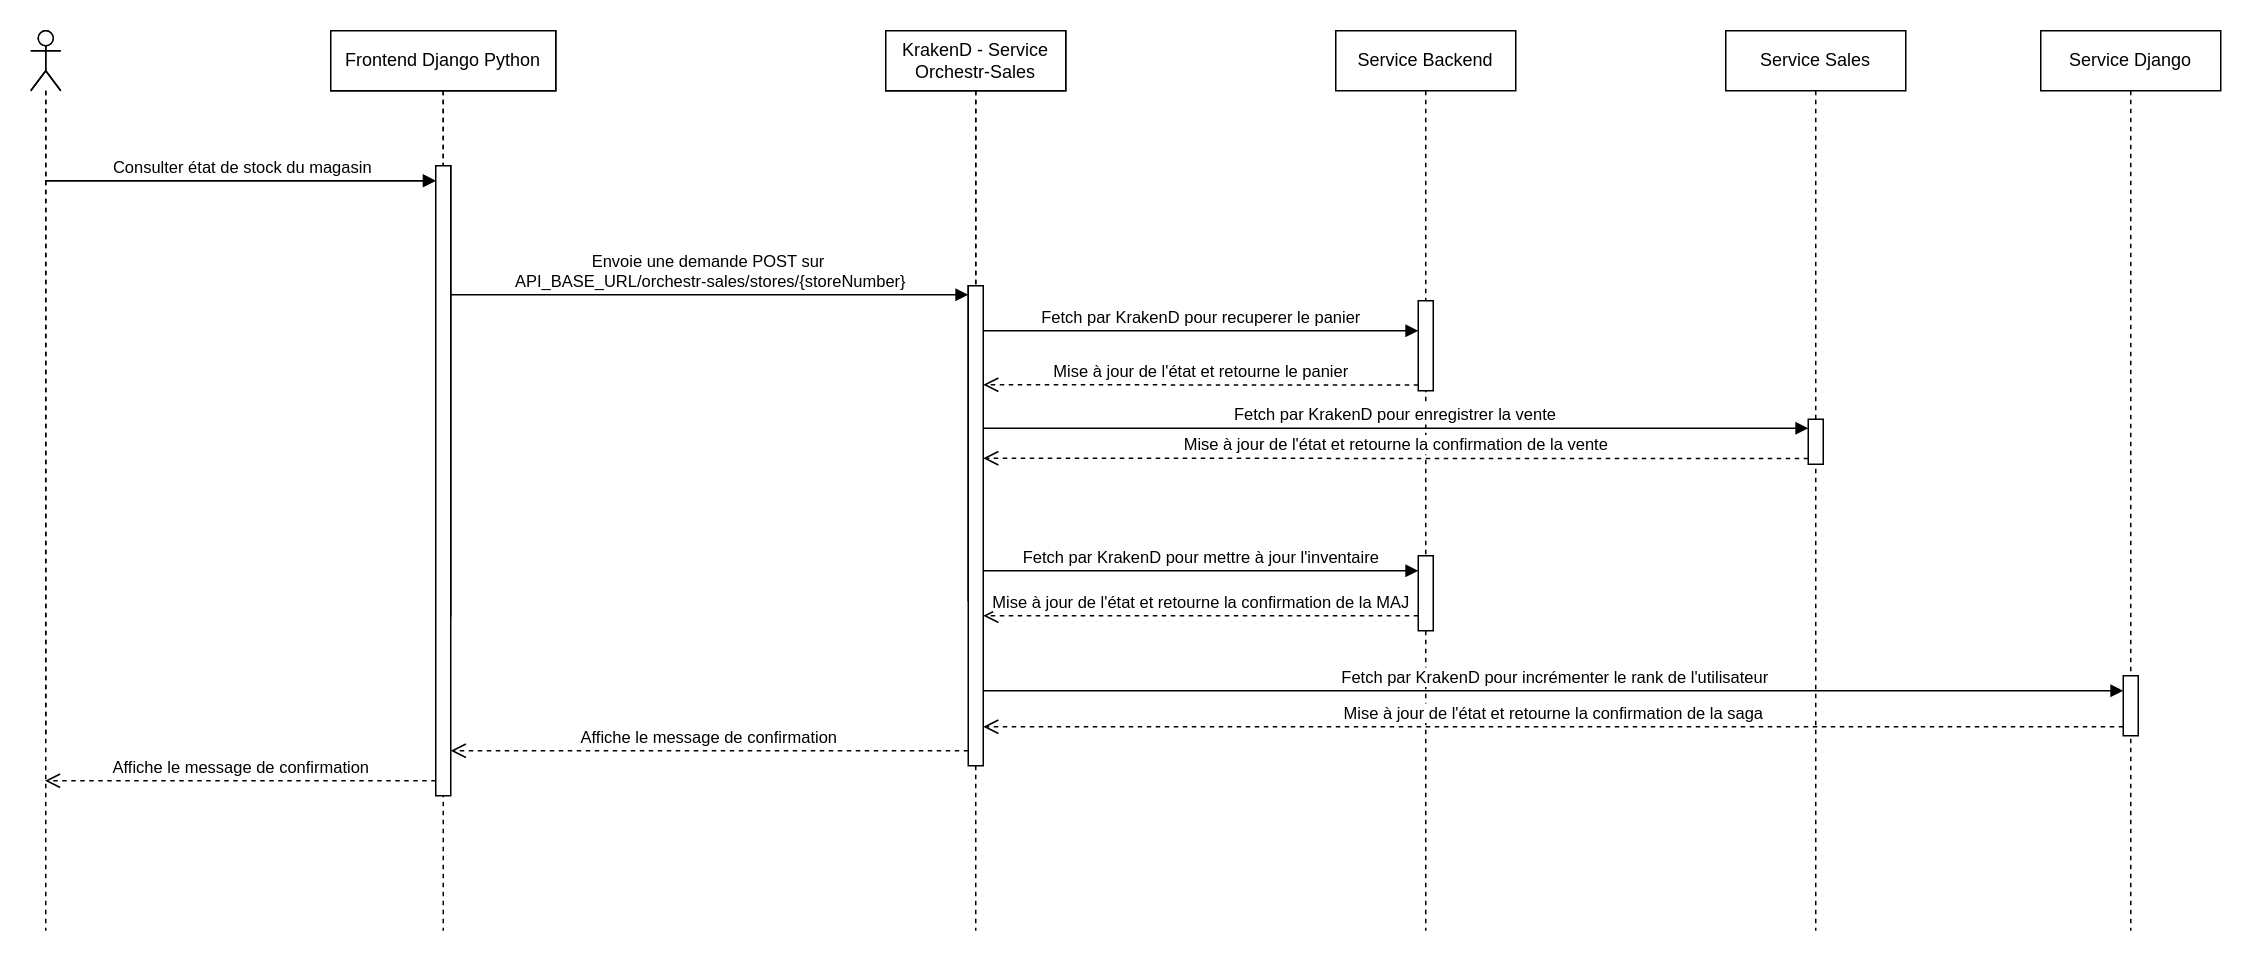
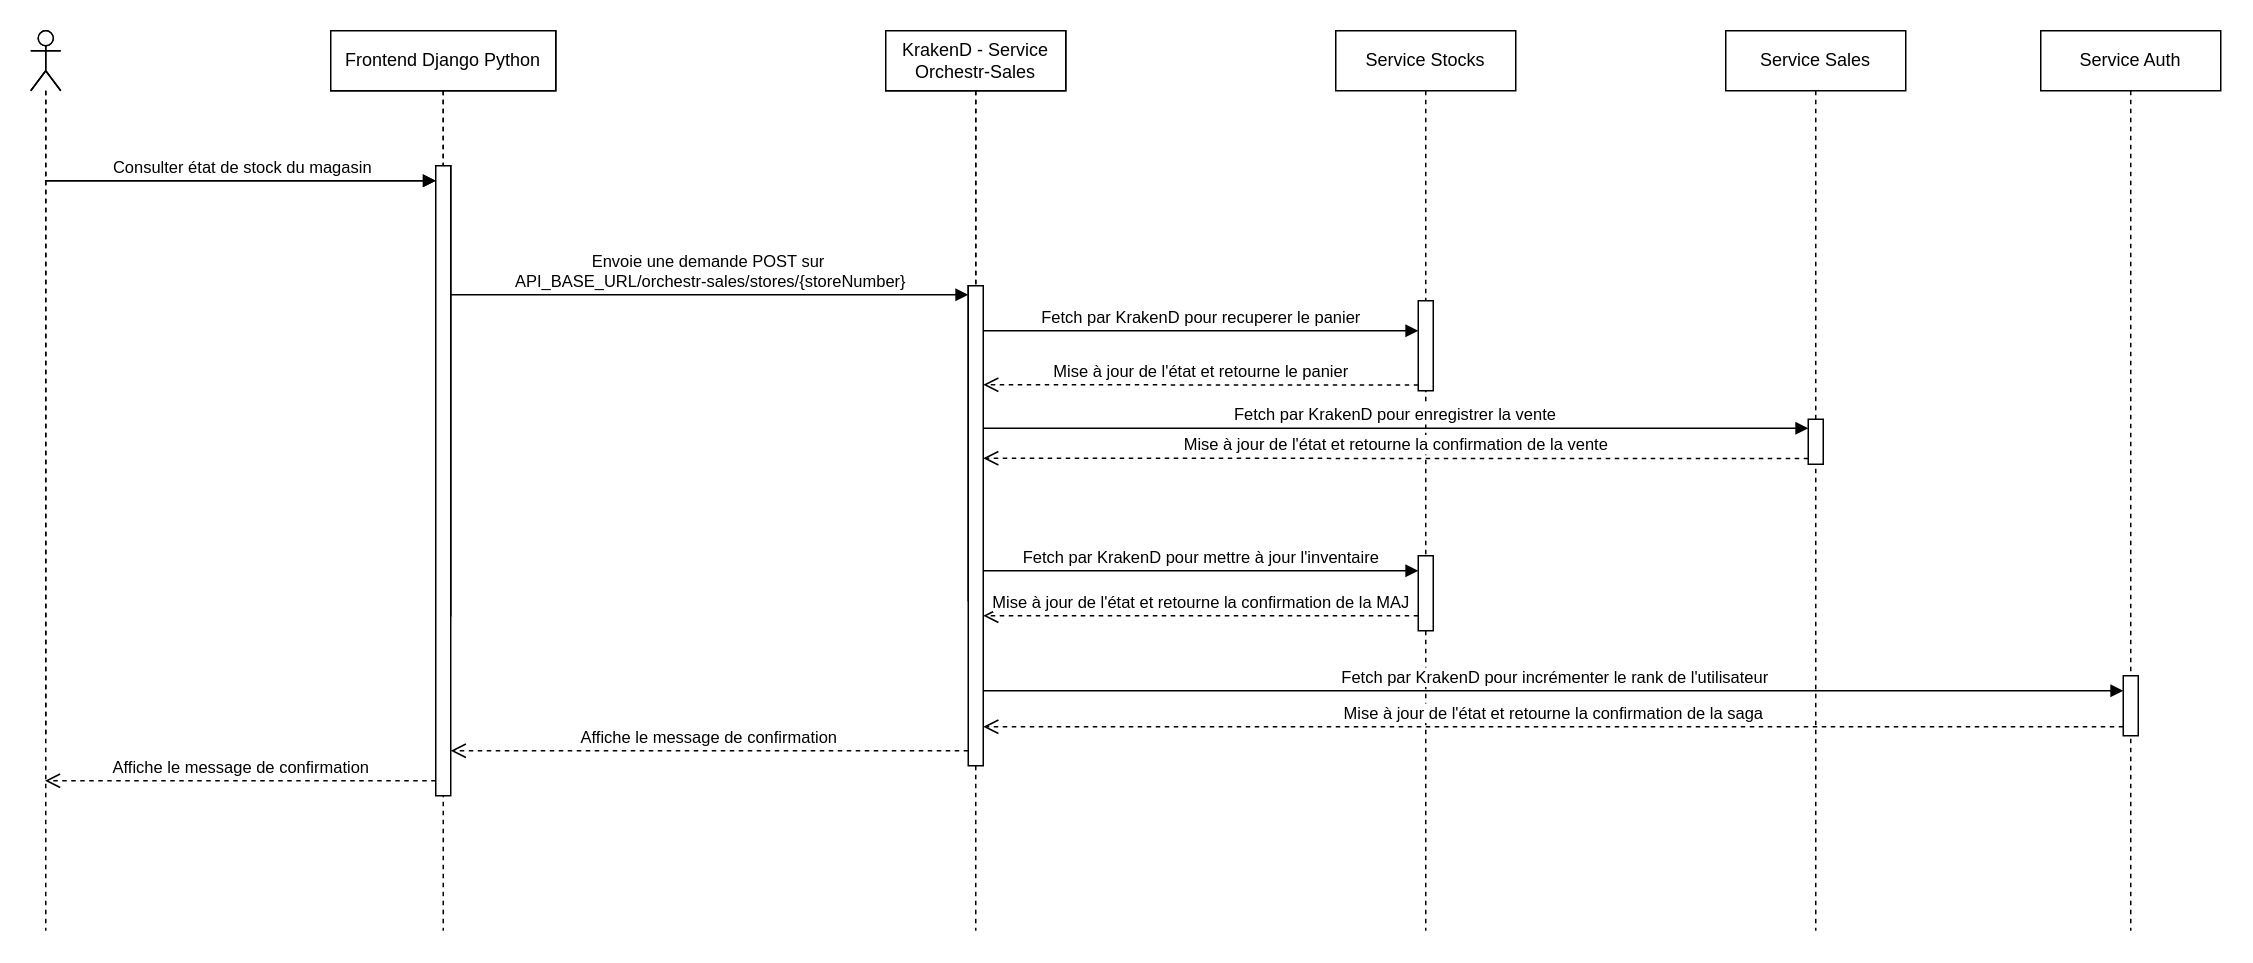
(1426, 61) -> (1426, 61)
(2131, 61) -> (2131, 61)
